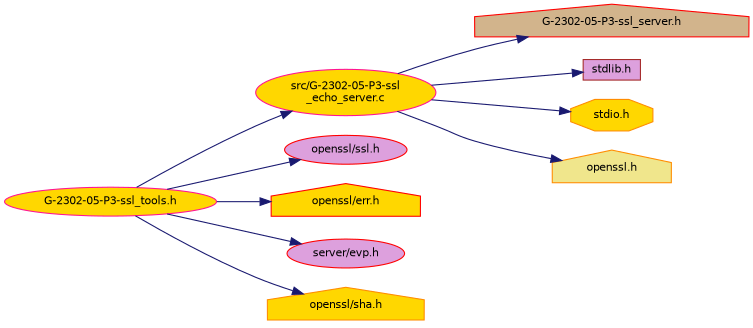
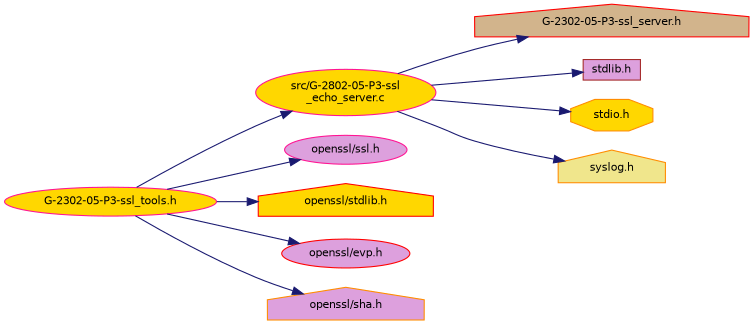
(346, 92) -> (346, 92)
(346, 150) -> (346, 150)
(612, 168) -> (612, 168)
(346, 202) -> (346, 202)
(346, 254) -> (346, 254)
(346, 305) -> (346, 305)
